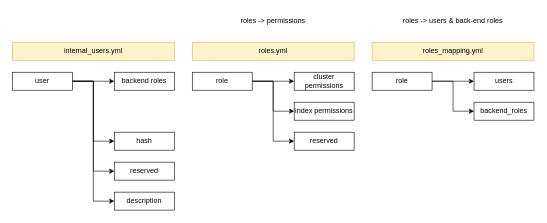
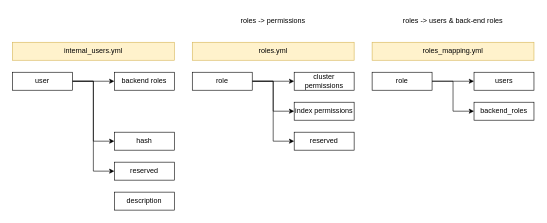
(93, 188) -> none
